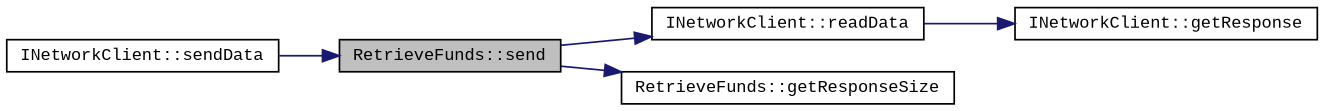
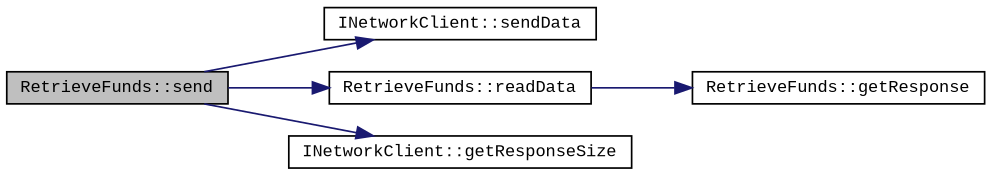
(788, 24) -> (460, 88)
(1166, 24) -> (839, 88)
(301, 56) -> (280, 57)
(788, 88) -> (460, 152)
